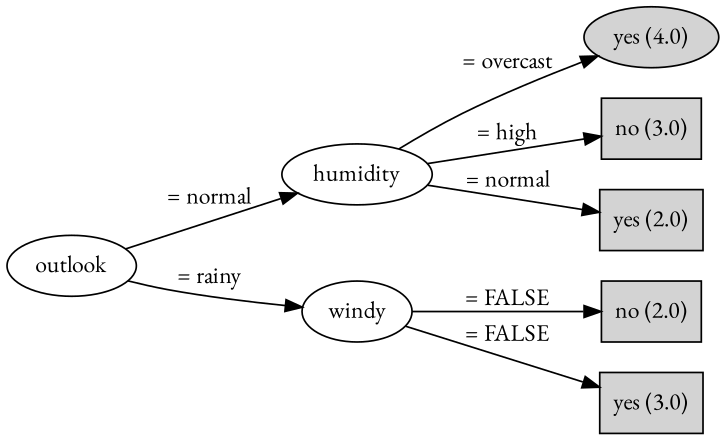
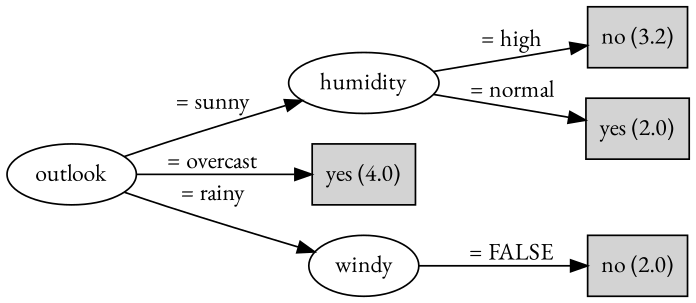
(651, 37) -> (364, 174)
(488, 101) -> (216, 174)
(651, 129) -> (638, 37)
(209, 197) -> (213, 102)
(651, 403) -> none
